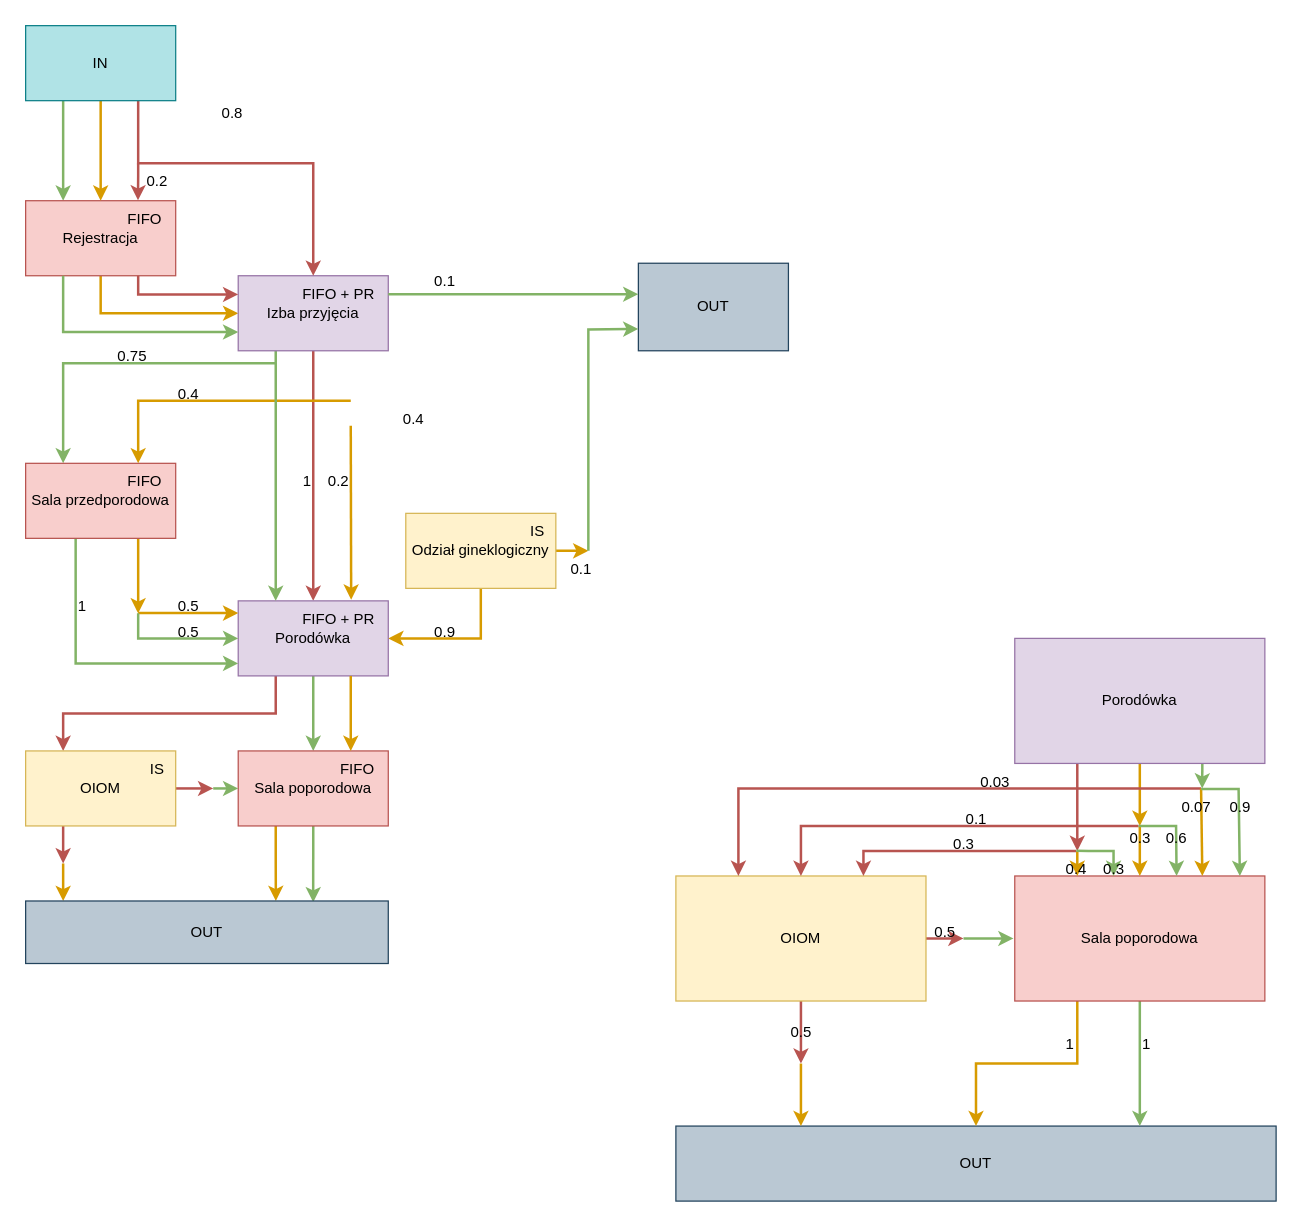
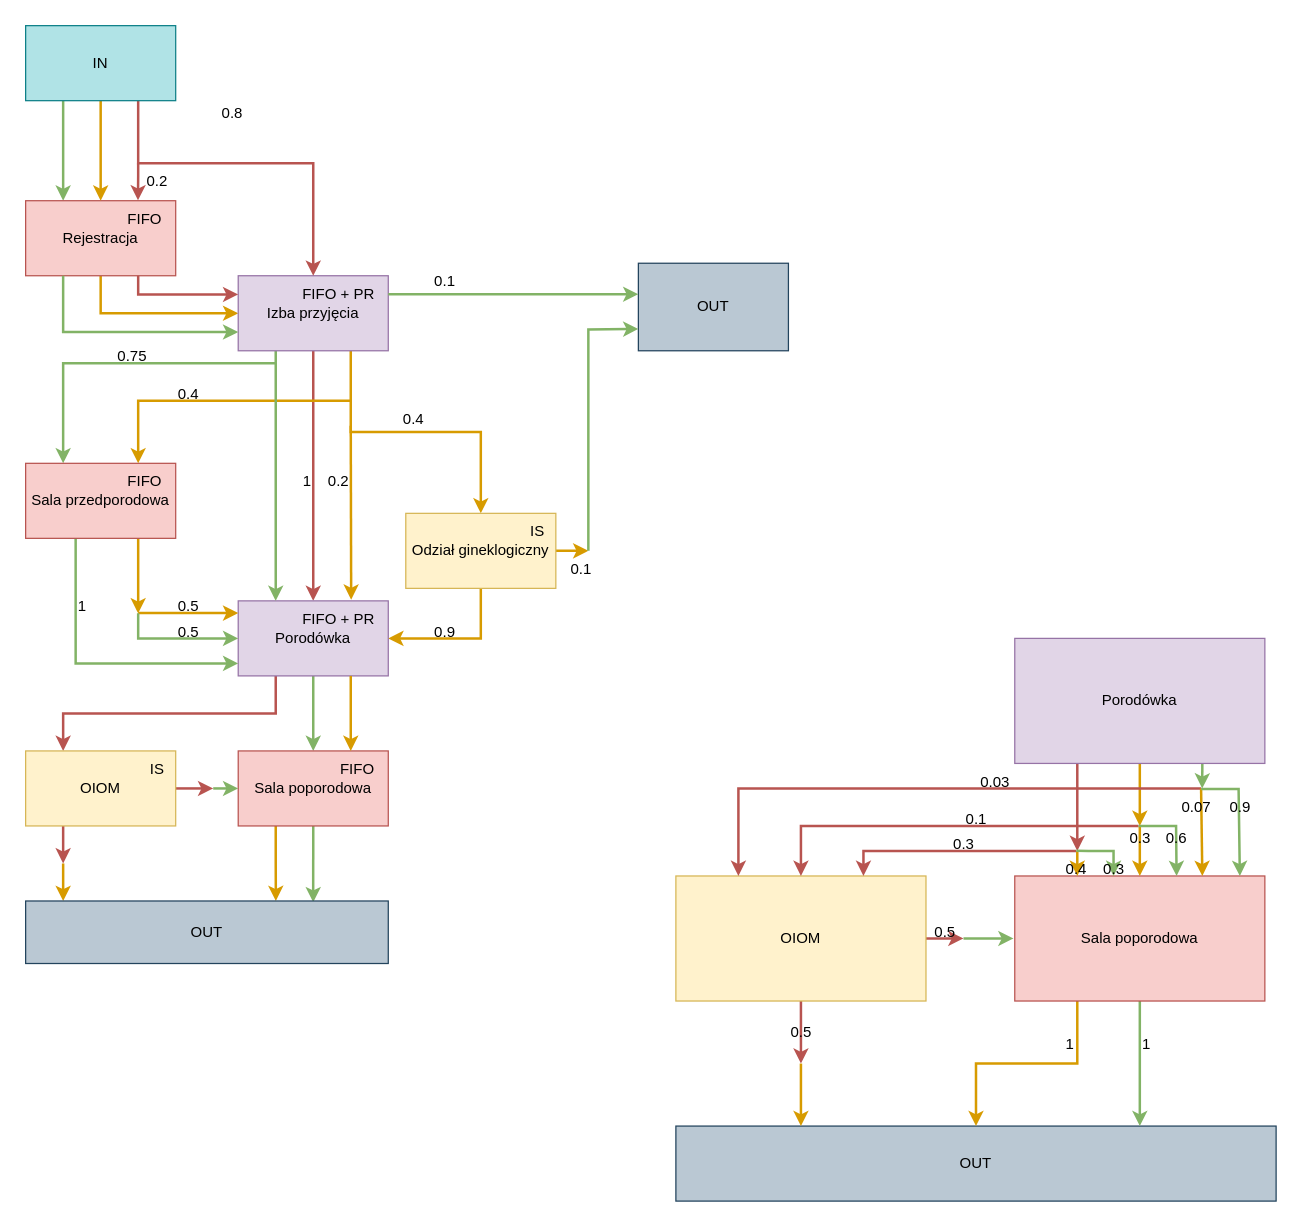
none -> (452, 432)
